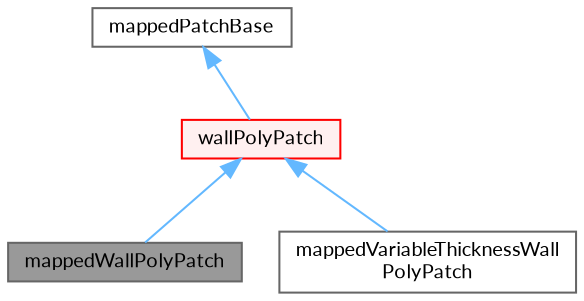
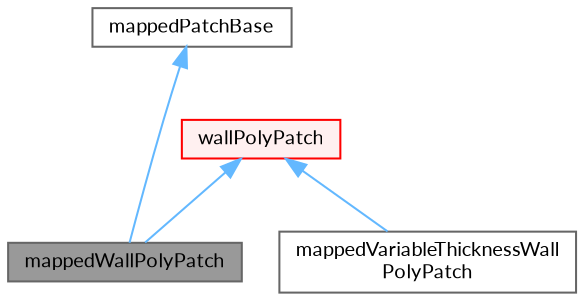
(232, 92) -> (154, 154)
